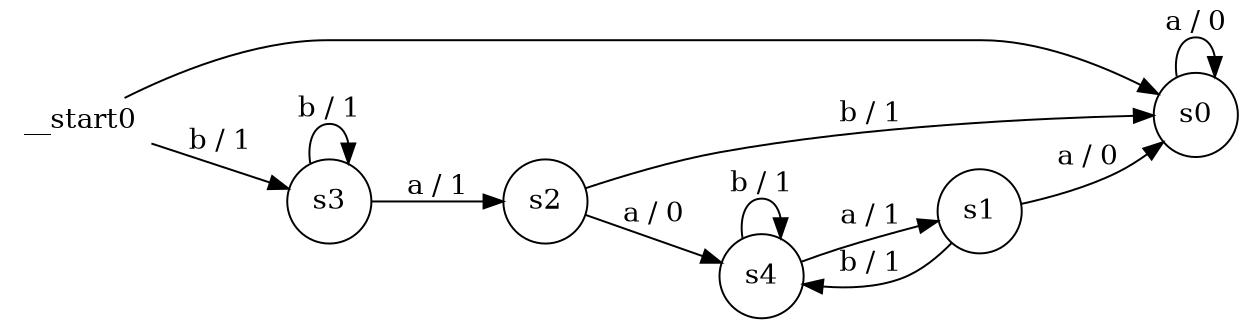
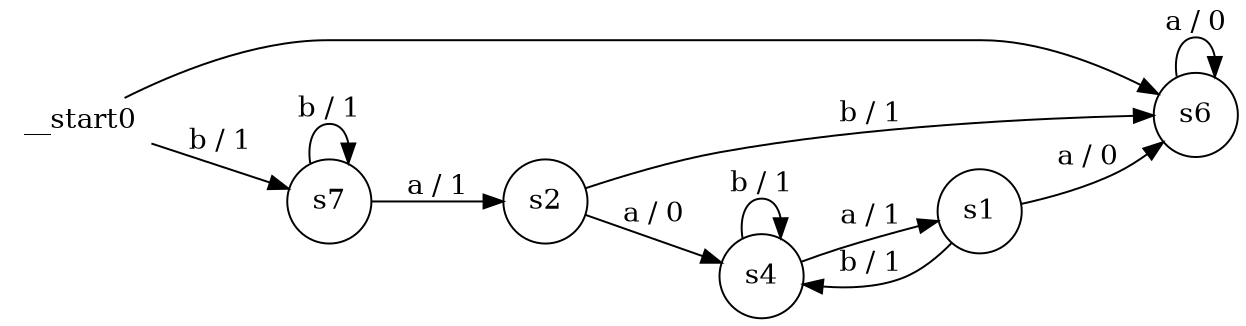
(1196, 115) -> (1196, 115)
(329, 201) -> (329, 201)
